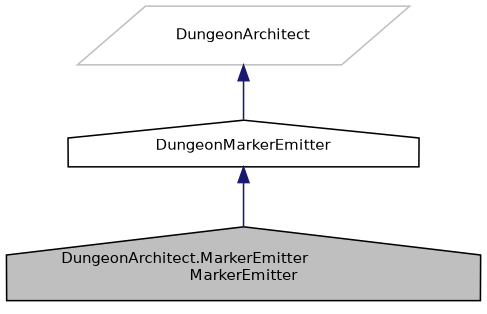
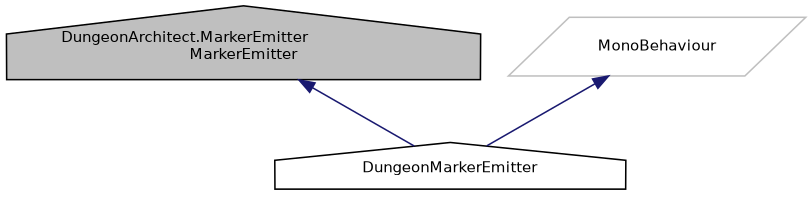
(244, 35) -> (657, 47)
(244, 205) -> (363, 117)
